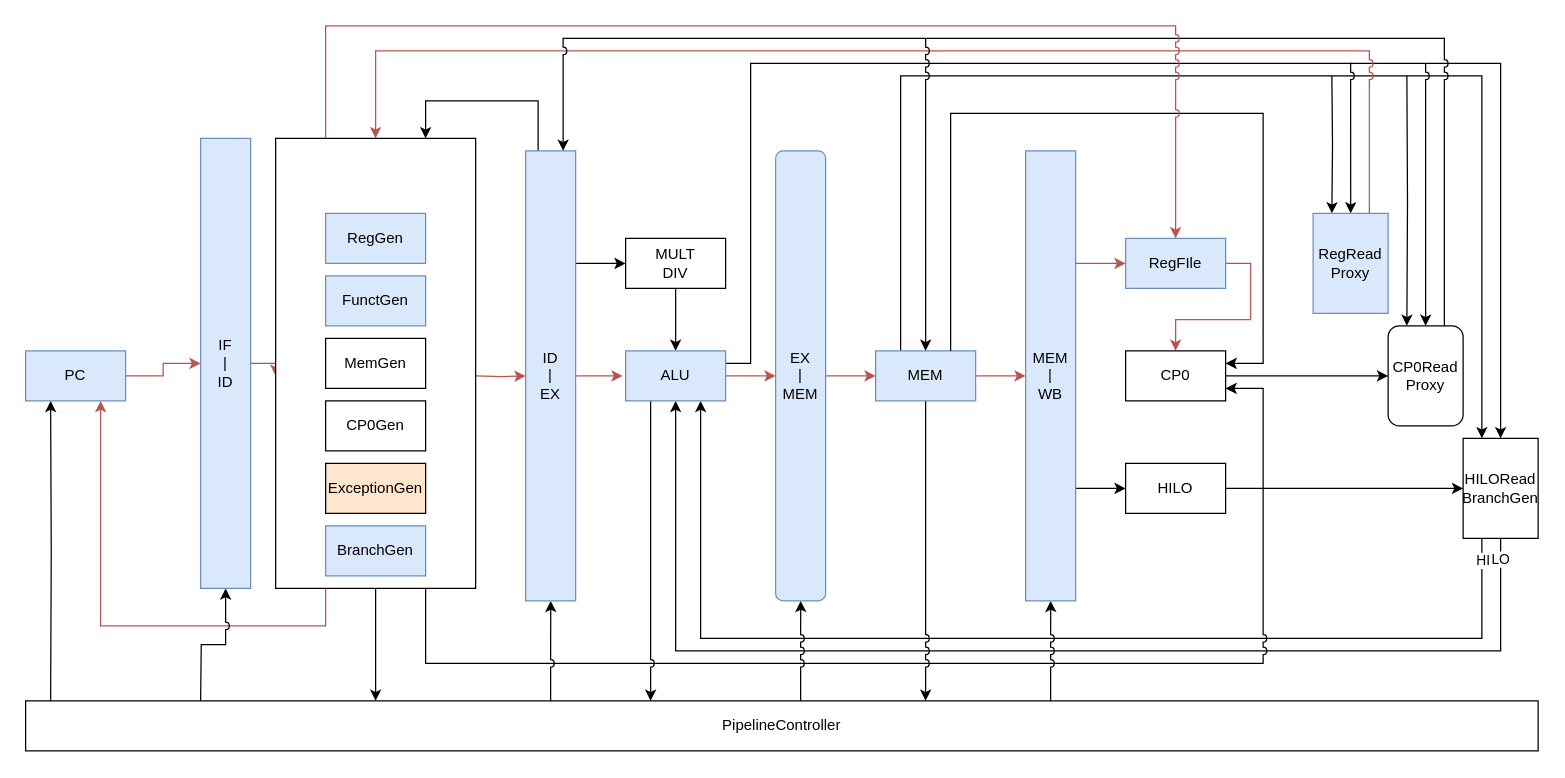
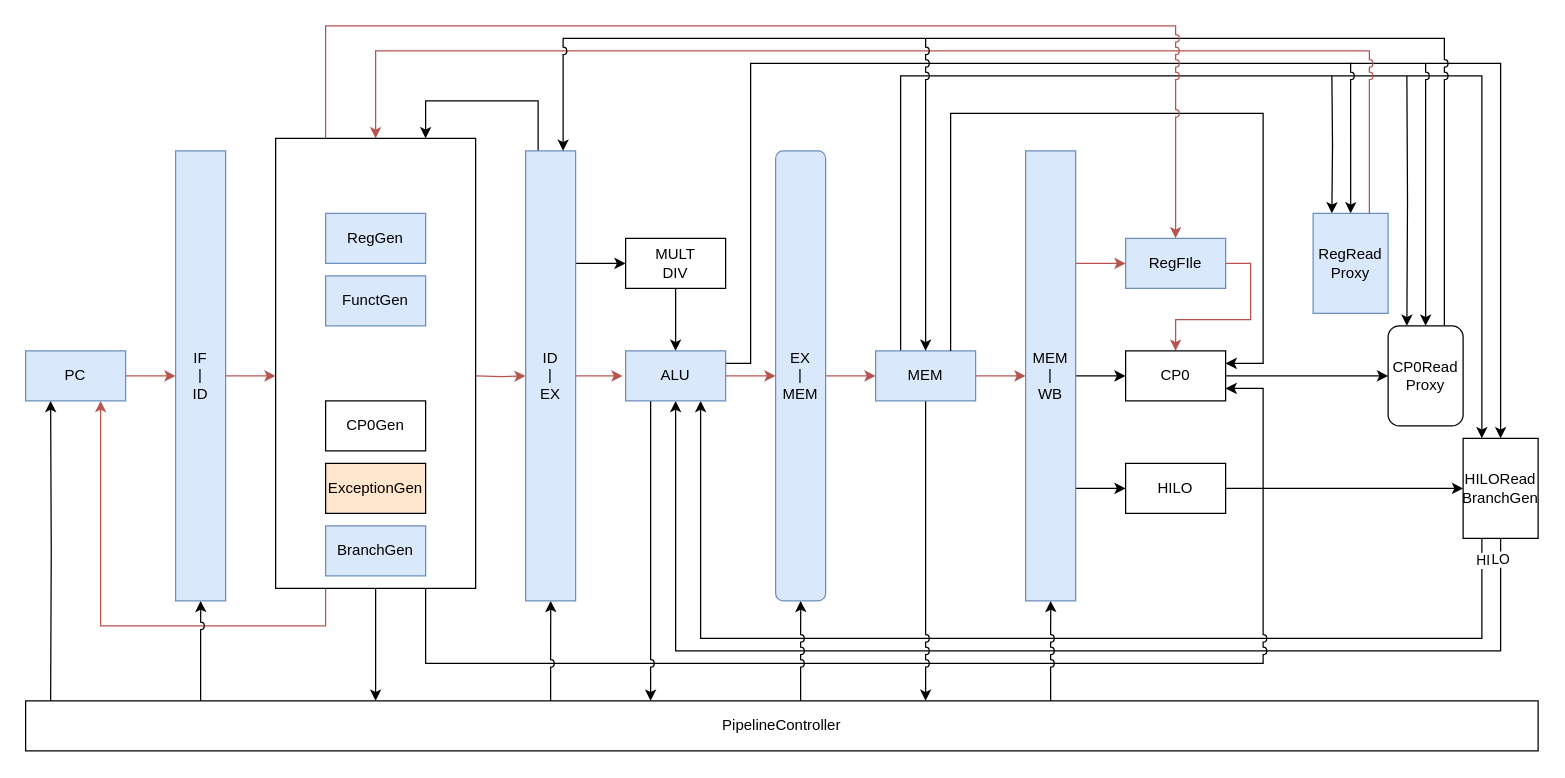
(226, 363) -> (201, 376)
(376, 363) -> none
none -> (1097, 376)
